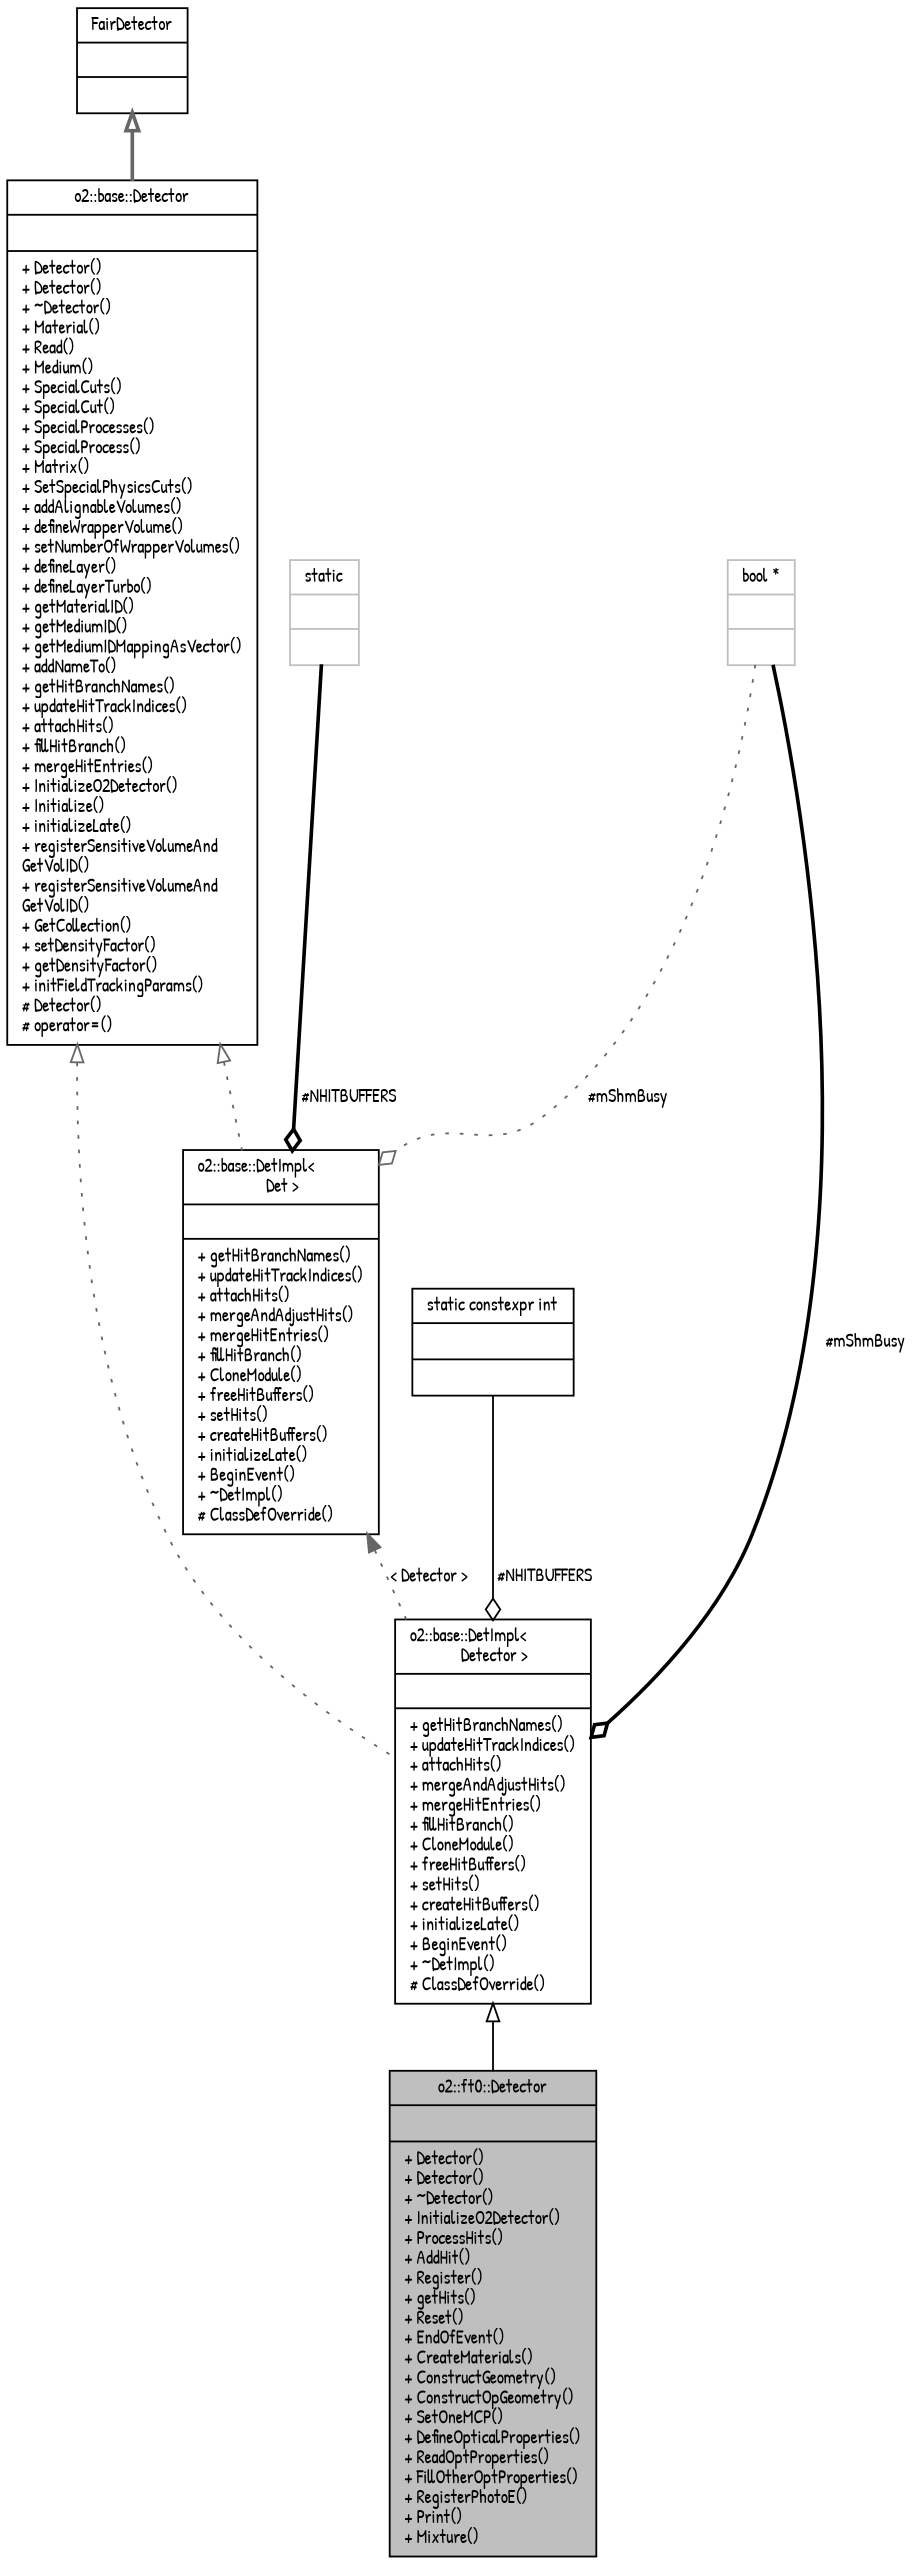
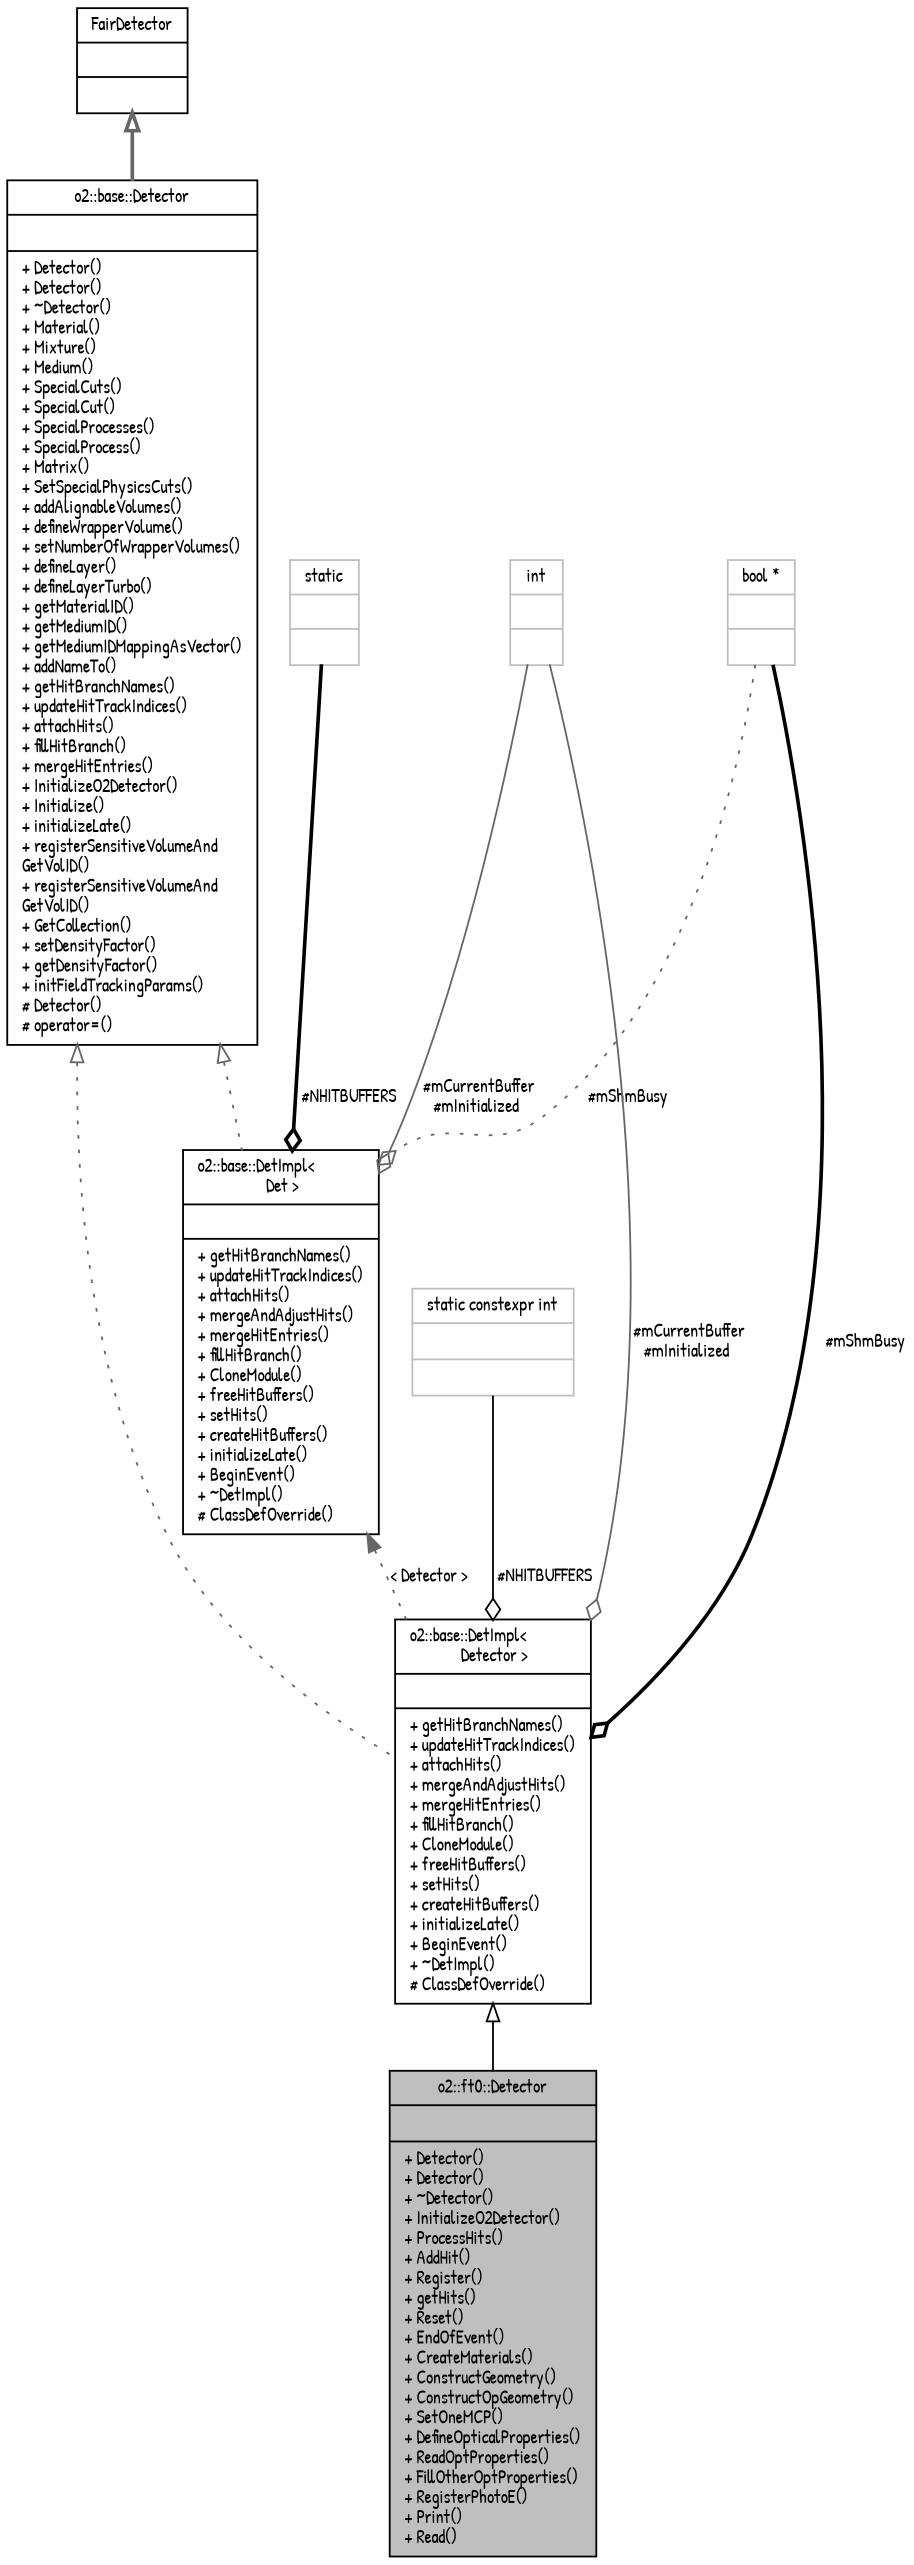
(49, 348) -> (60, 348)
none -> (536, 613)
(493, 1342) -> (493, 1342)
(442, 2538) -> (431, 2538)
